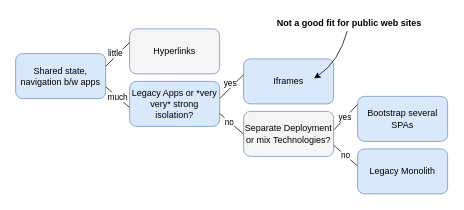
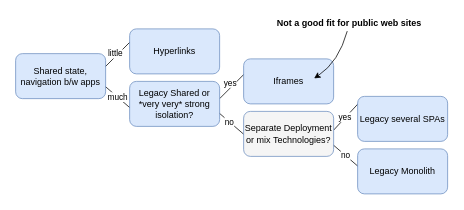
(174, 51) -> (174, 51)
(174, 104) -> (174, 104)
(402, 119) -> (402, 119)
